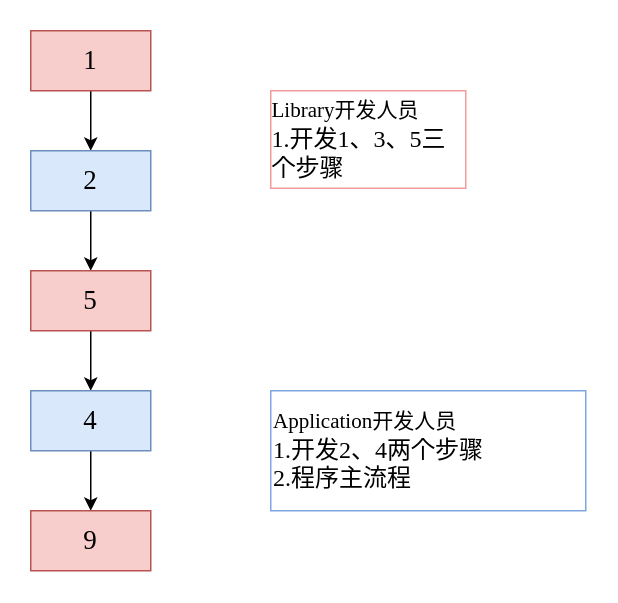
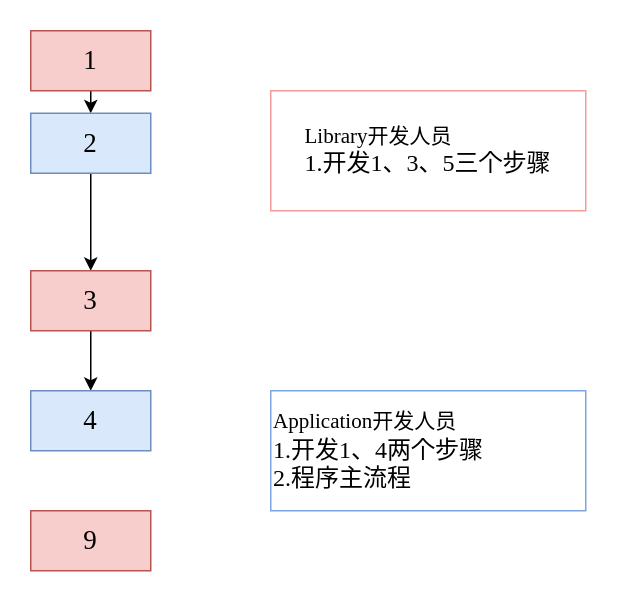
(368, 140) -> (428, 151)
(91, 181) -> (91, 143)
(91, 301) -> (91, 301)
(358, 451) -> (358, 451)
(91, 476) -> none
